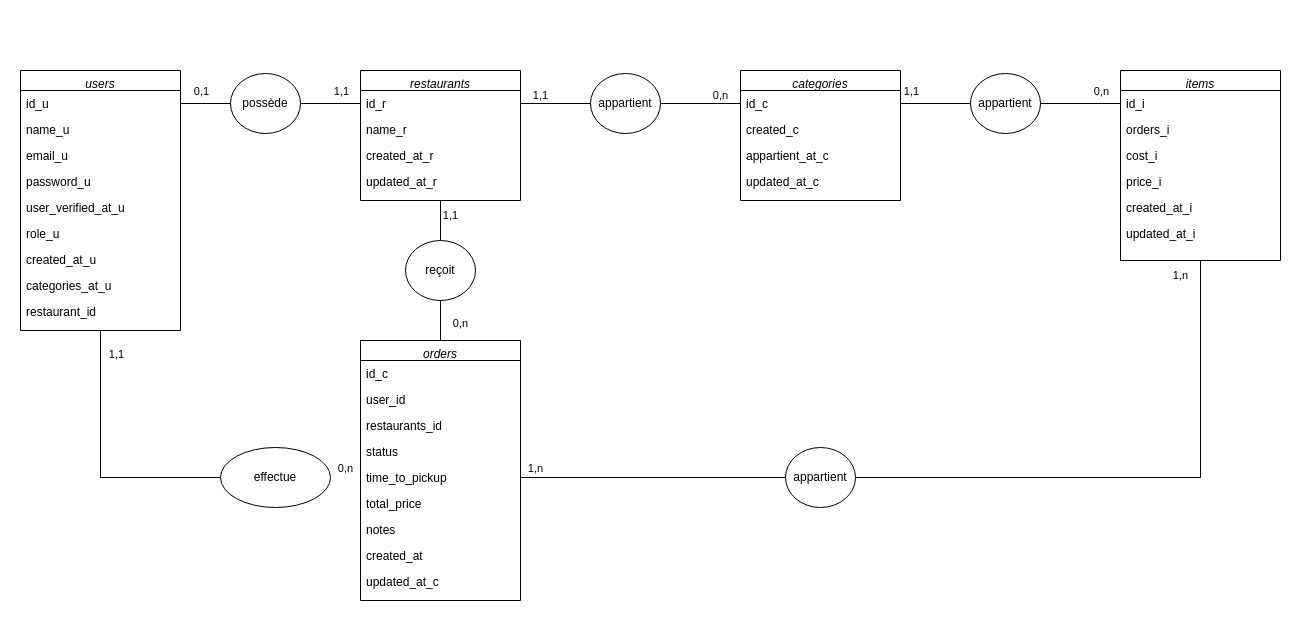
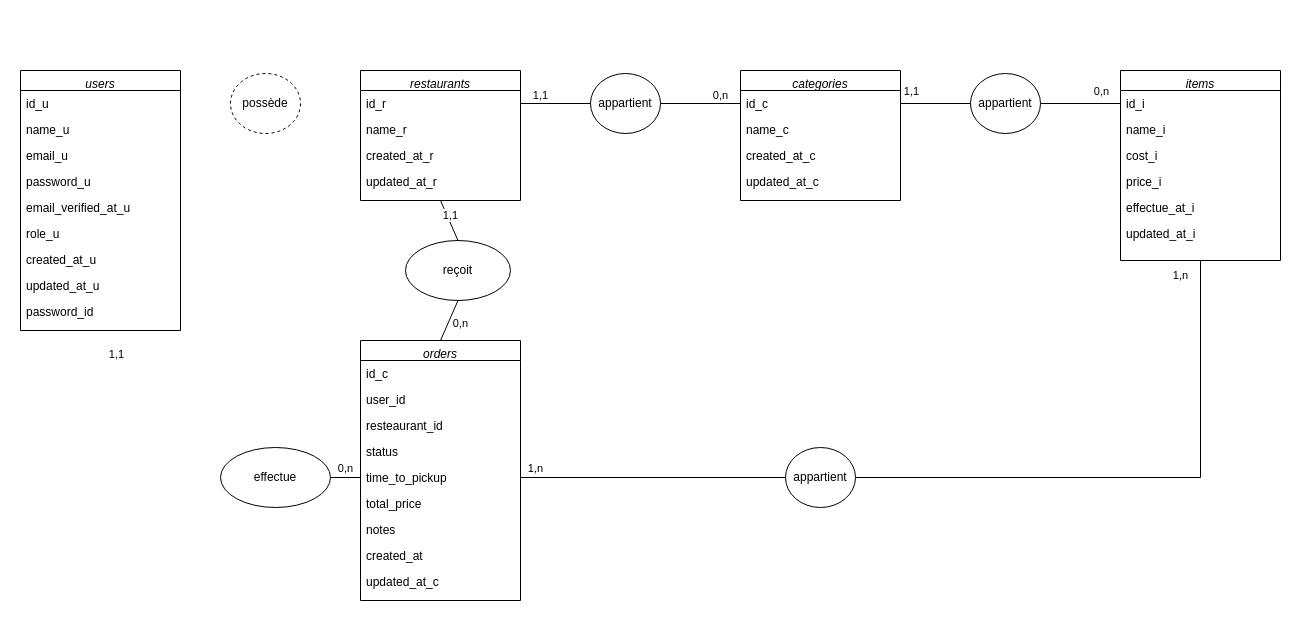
(206, 104) -> none
(266, 104) -> (266, 104)
(330, 104) -> none
(776, 130) -> (766, 130)
(1151, 130) -> (1145, 130)
(795, 156) -> (786, 156)
(83, 208) -> (84, 208)
(1165, 208) -> (1168, 208)
(441, 271) -> (458, 271)
(75, 286) -> (66, 286)
(68, 312) -> (61, 312)
(411, 426) -> (411, 426)
(101, 465) -> none
none -> (345, 478)
